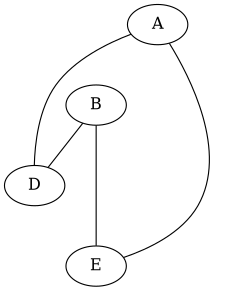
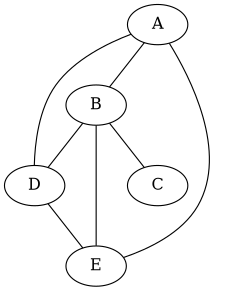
none -> (127, 65)
none -> (158, 186)
none -> (65, 226)
